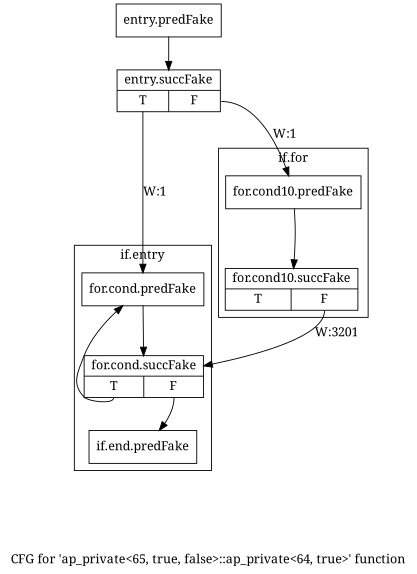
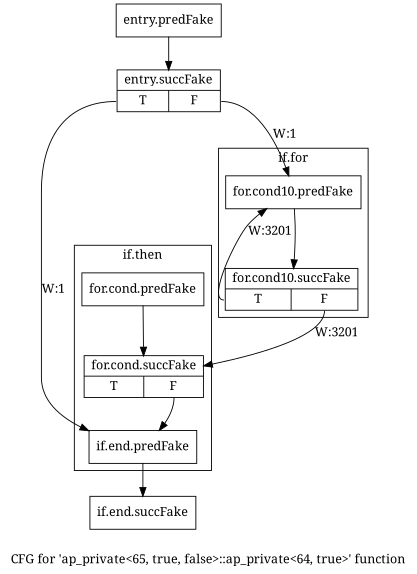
(143, 188) -> (41, 251)
none -> (231, 254)
(143, 256) -> (143, 256)
(80, 366) -> none
none -> (143, 513)
